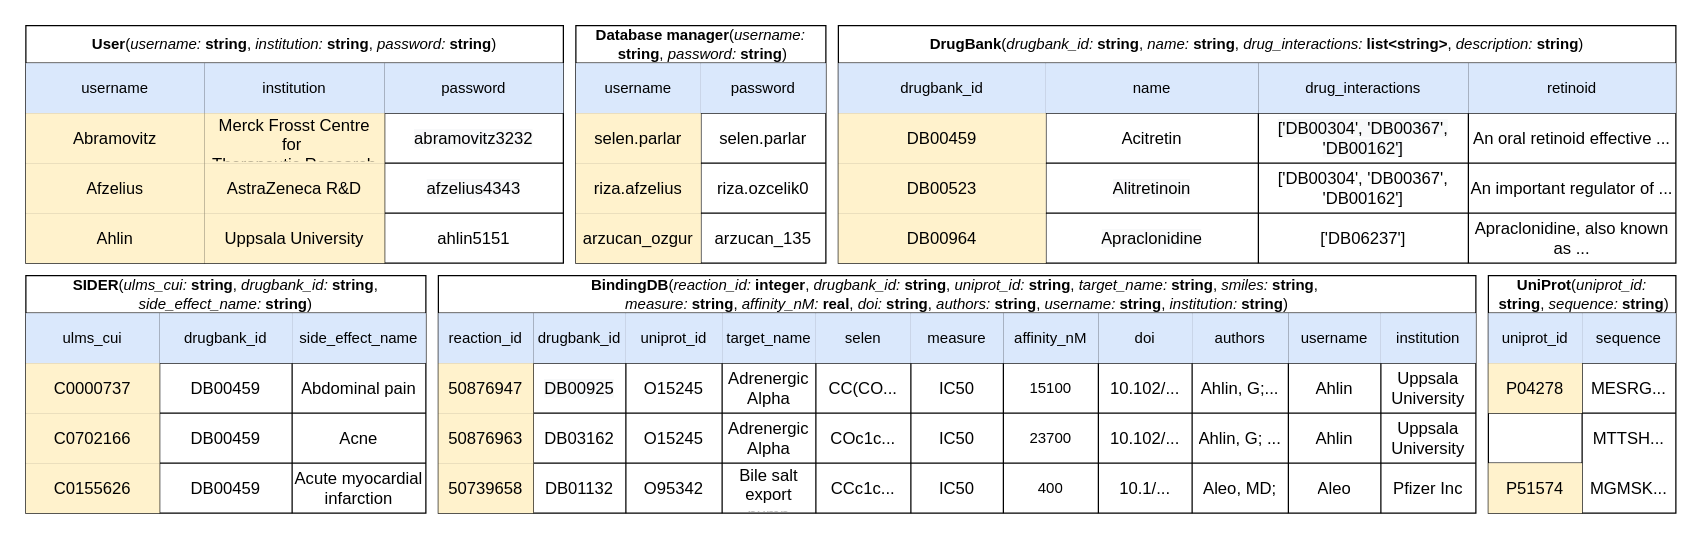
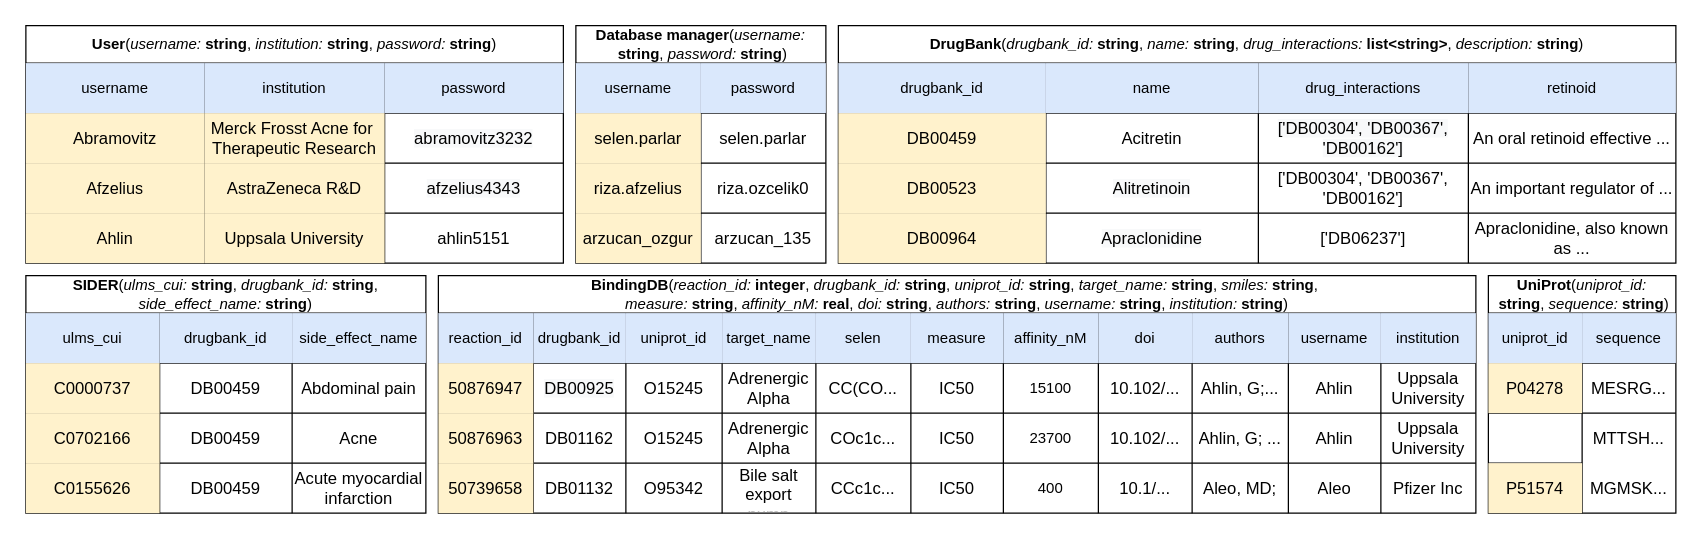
(294, 138) -> (294, 138)
(579, 438) -> (579, 438)
